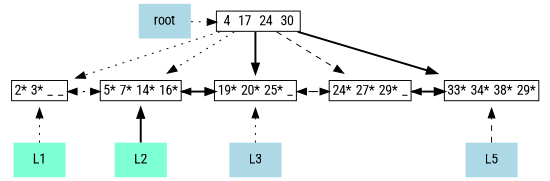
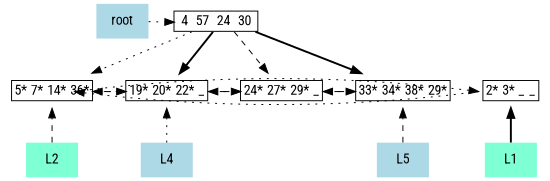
(245, 21) -> (202, 21)
(152, 53) -> none
(169, 91) -> (80, 91)
(274, 91) -> (185, 91)
(193, 92) -> (104, 92)
(423, 92) -> (334, 92)
(40, 130) -> (511, 130)
(141, 130) -> (52, 130)
(255, 160) -> (167, 160)
